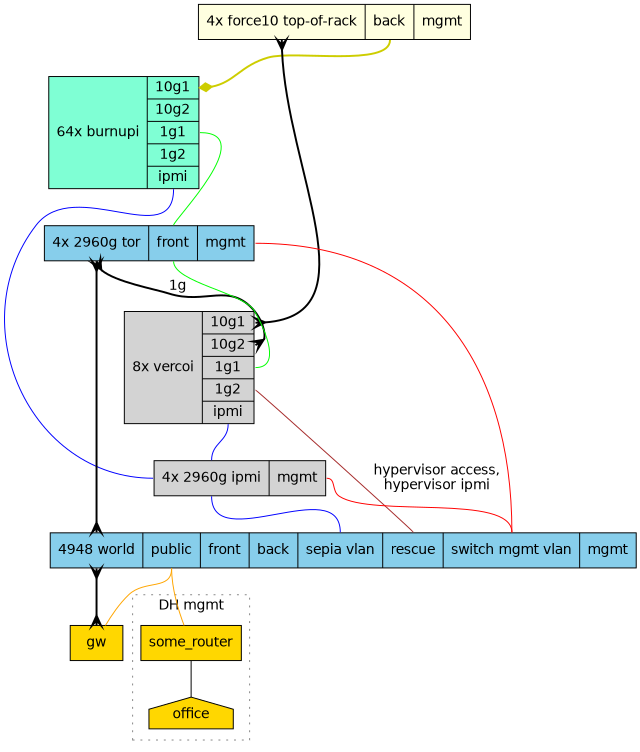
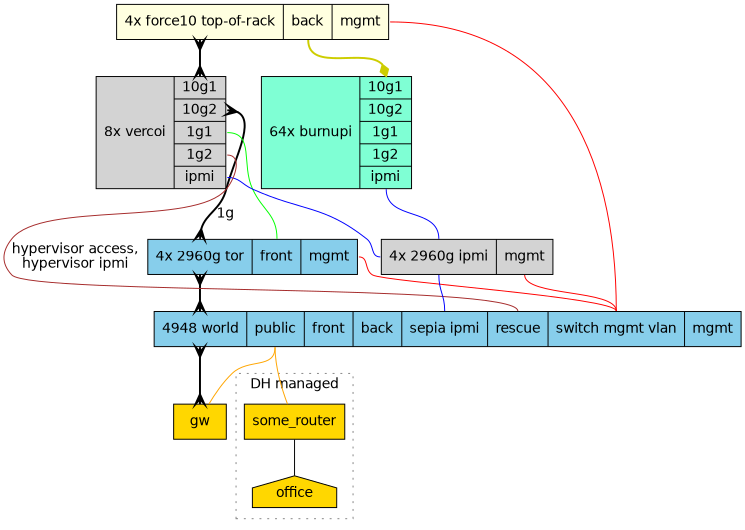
none -> (568, 112)
(210, 177) -> none
(340, 550) -> (445, 329)
(191, 606) -> (295, 385)
